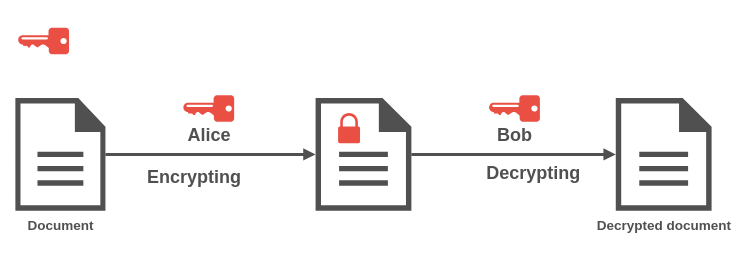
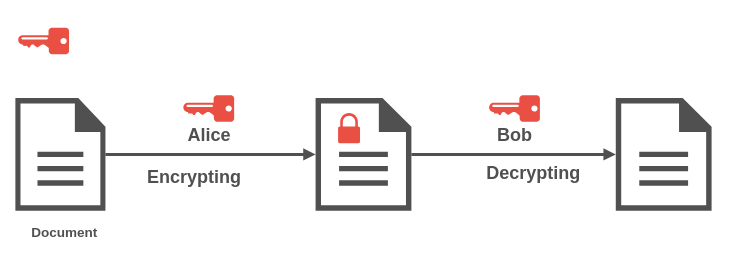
(60, 225) -> (64, 233)
(663, 225) -> none
